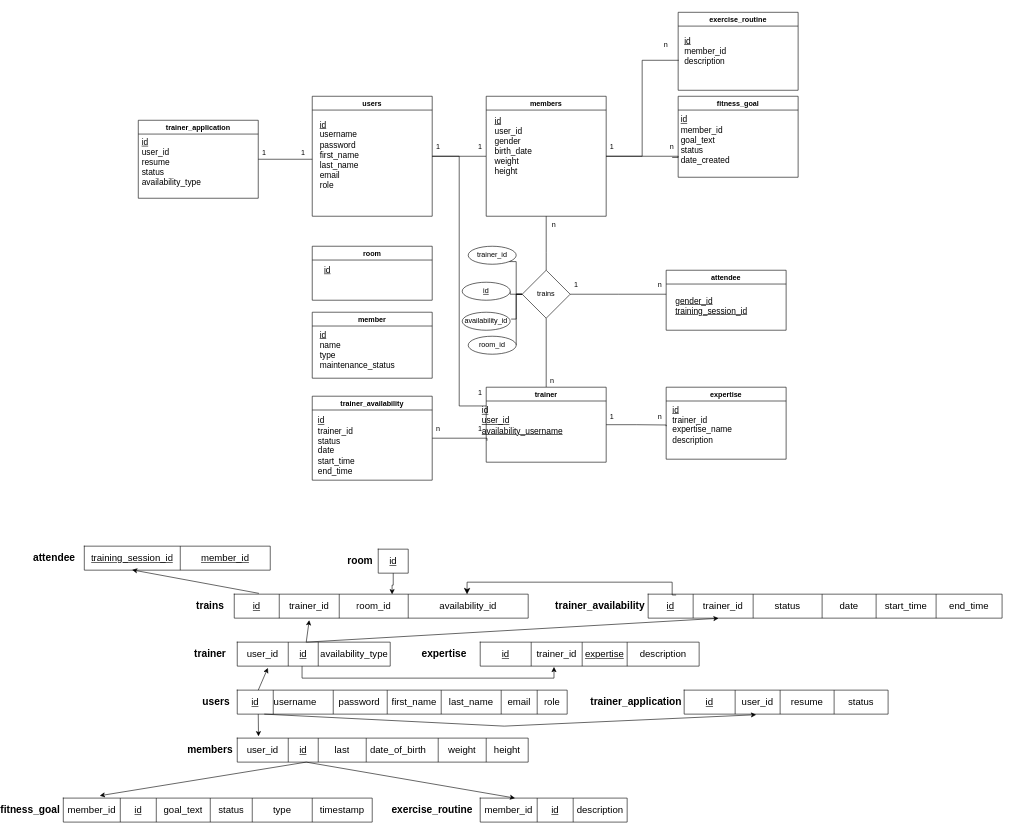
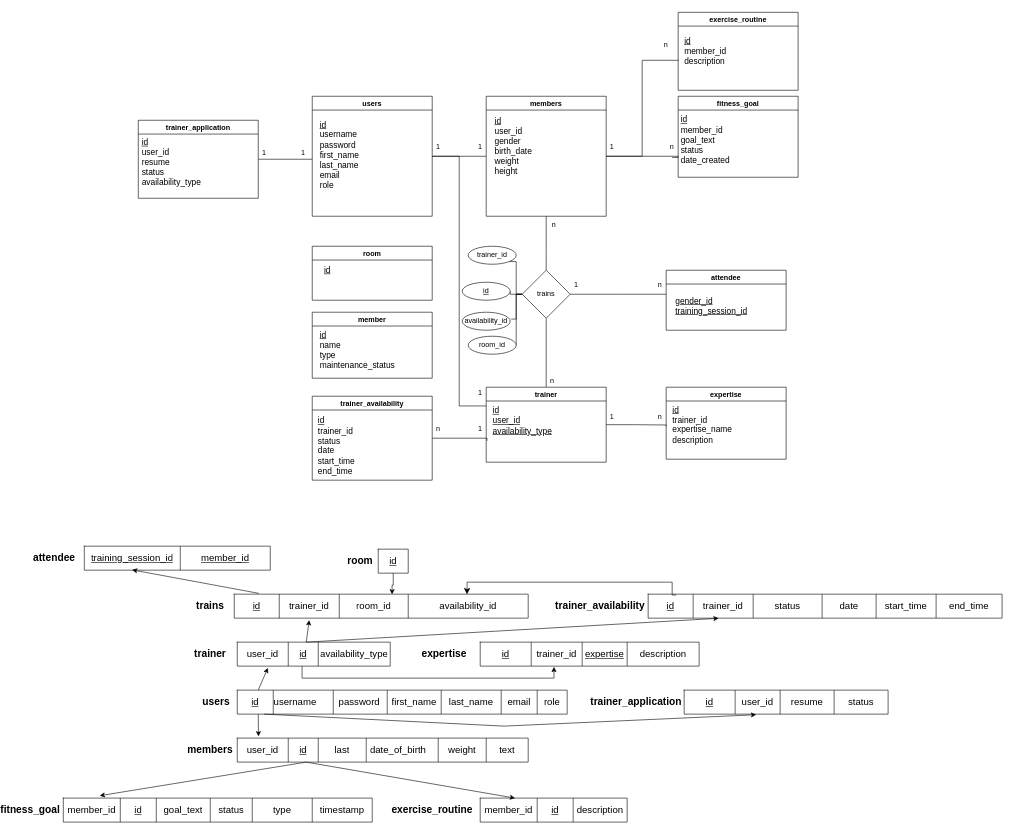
(523, 425) -> (523, 425)
(507, 750) -> (507, 750)
